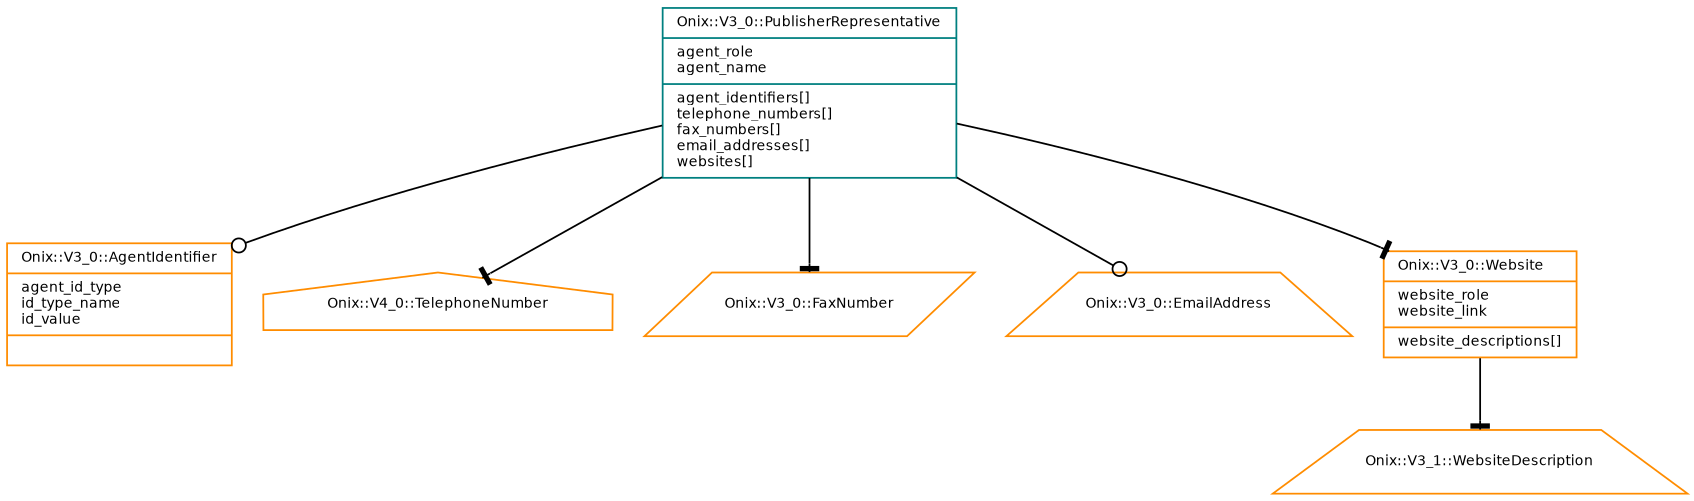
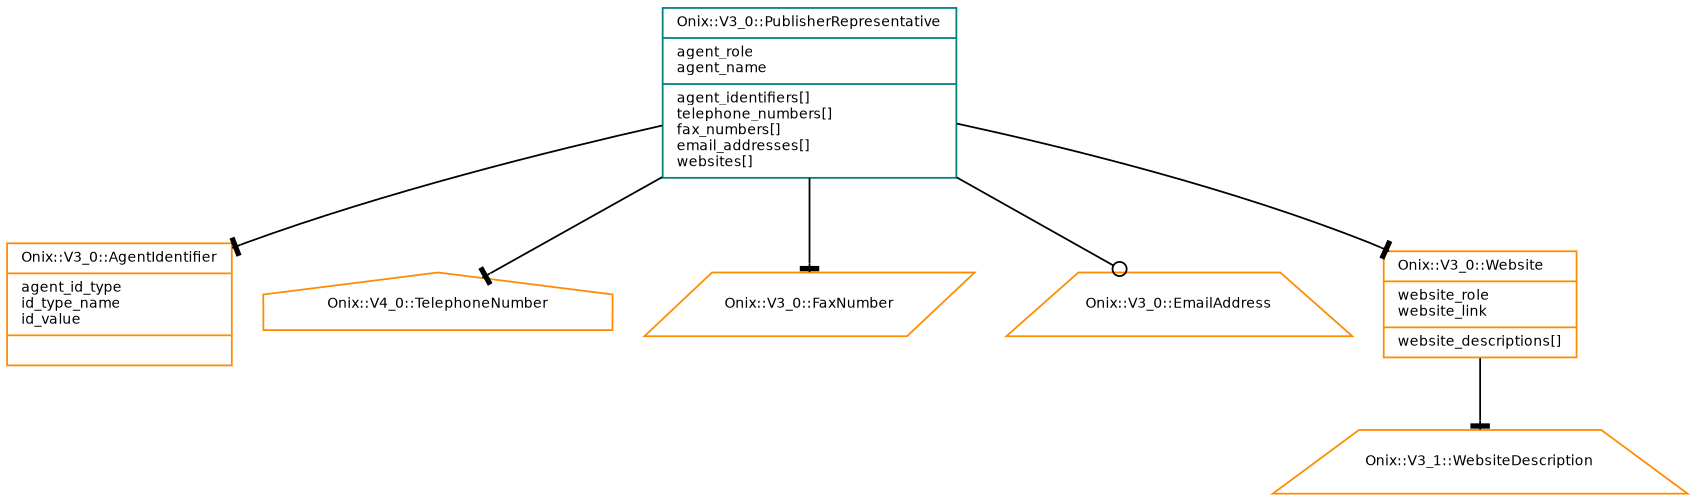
(452, 178) -> (449, 179)
